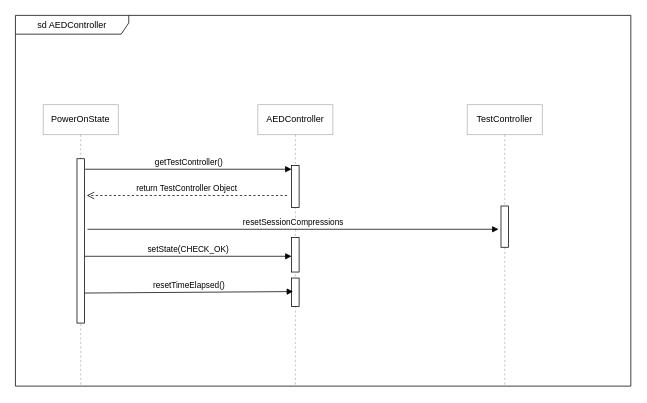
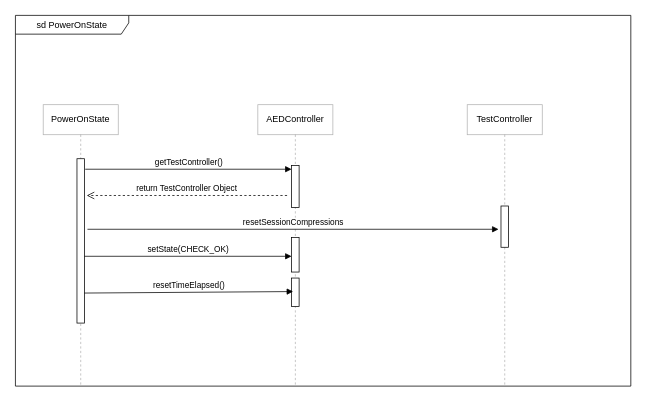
(72, 25) -> (72, 25)
